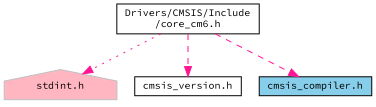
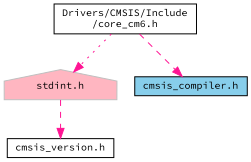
(188, 50) -> (61, 114)
